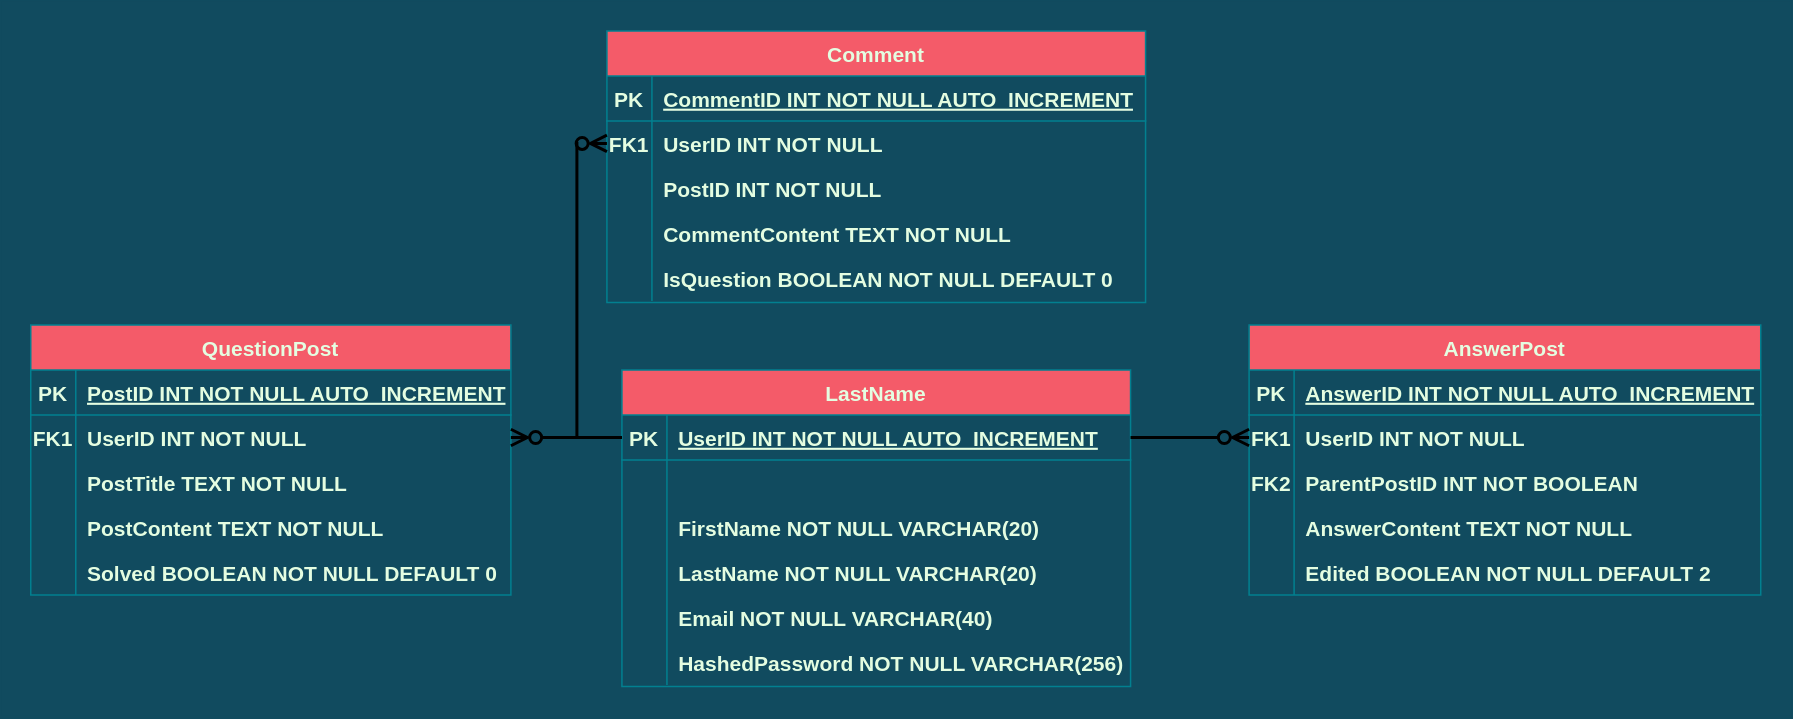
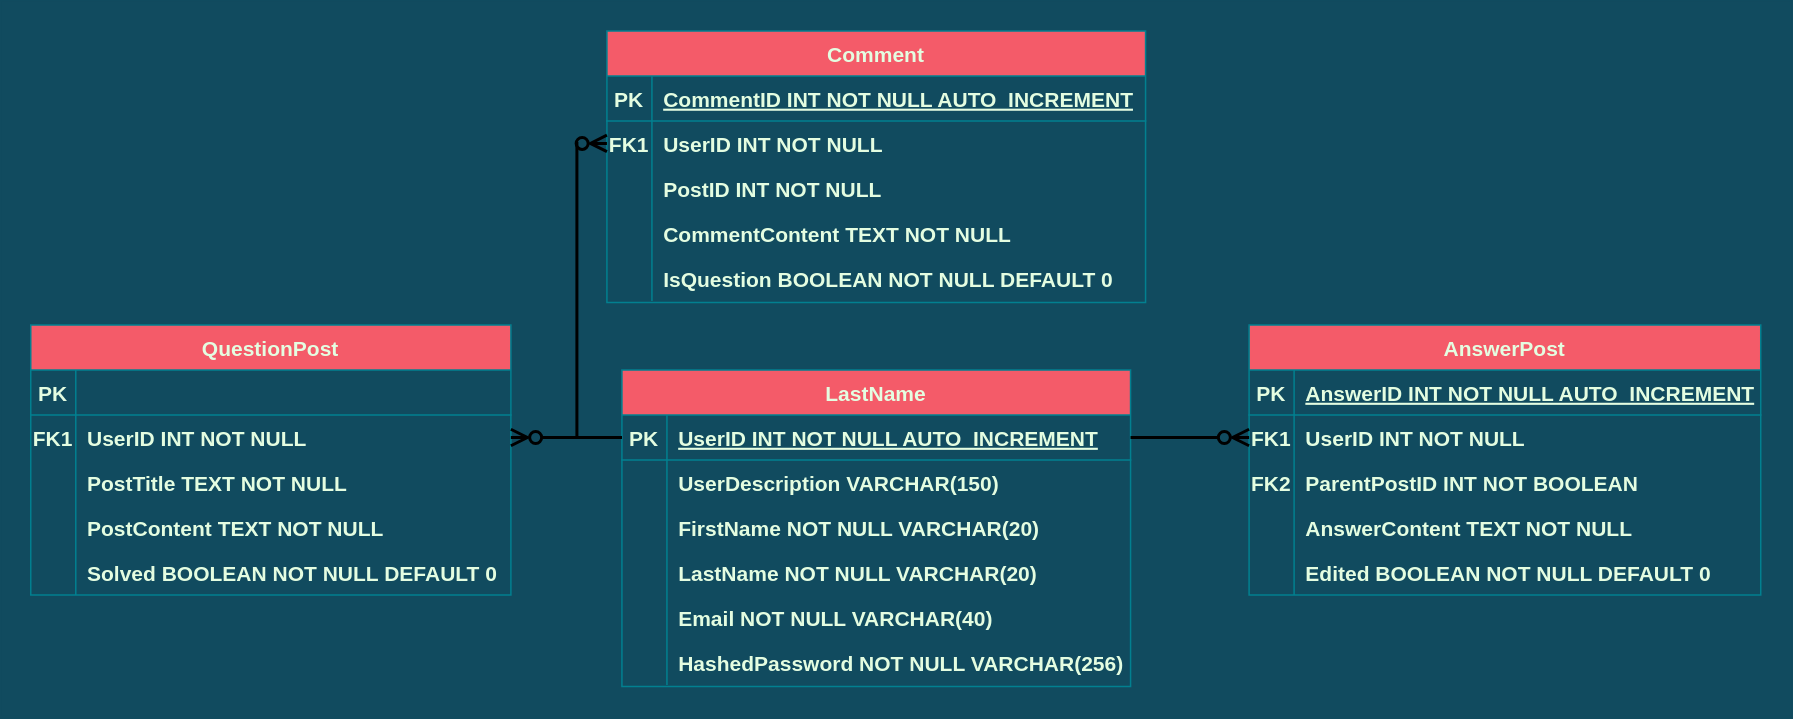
(293, 392) -> none
none -> (899, 482)
(1483, 574) -> (1483, 574)
